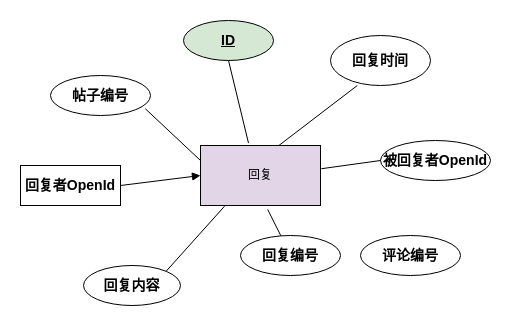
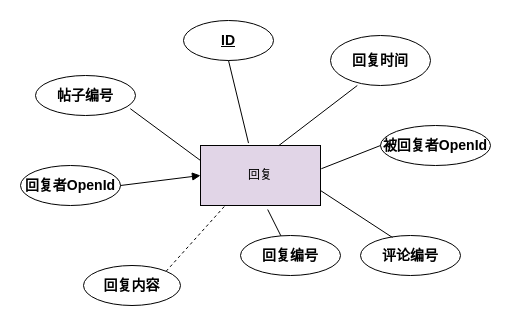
(229, 41) -> (229, 41)
(101, 96) -> (86, 96)
(436, 161) -> (436, 146)
(71, 186) -> (71, 186)
none -> (355, 213)
(195, 239) -> (195, 239)
